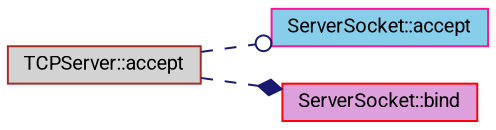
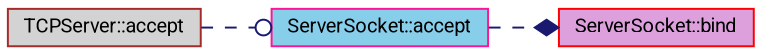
(230, 82) -> (512, 28)
